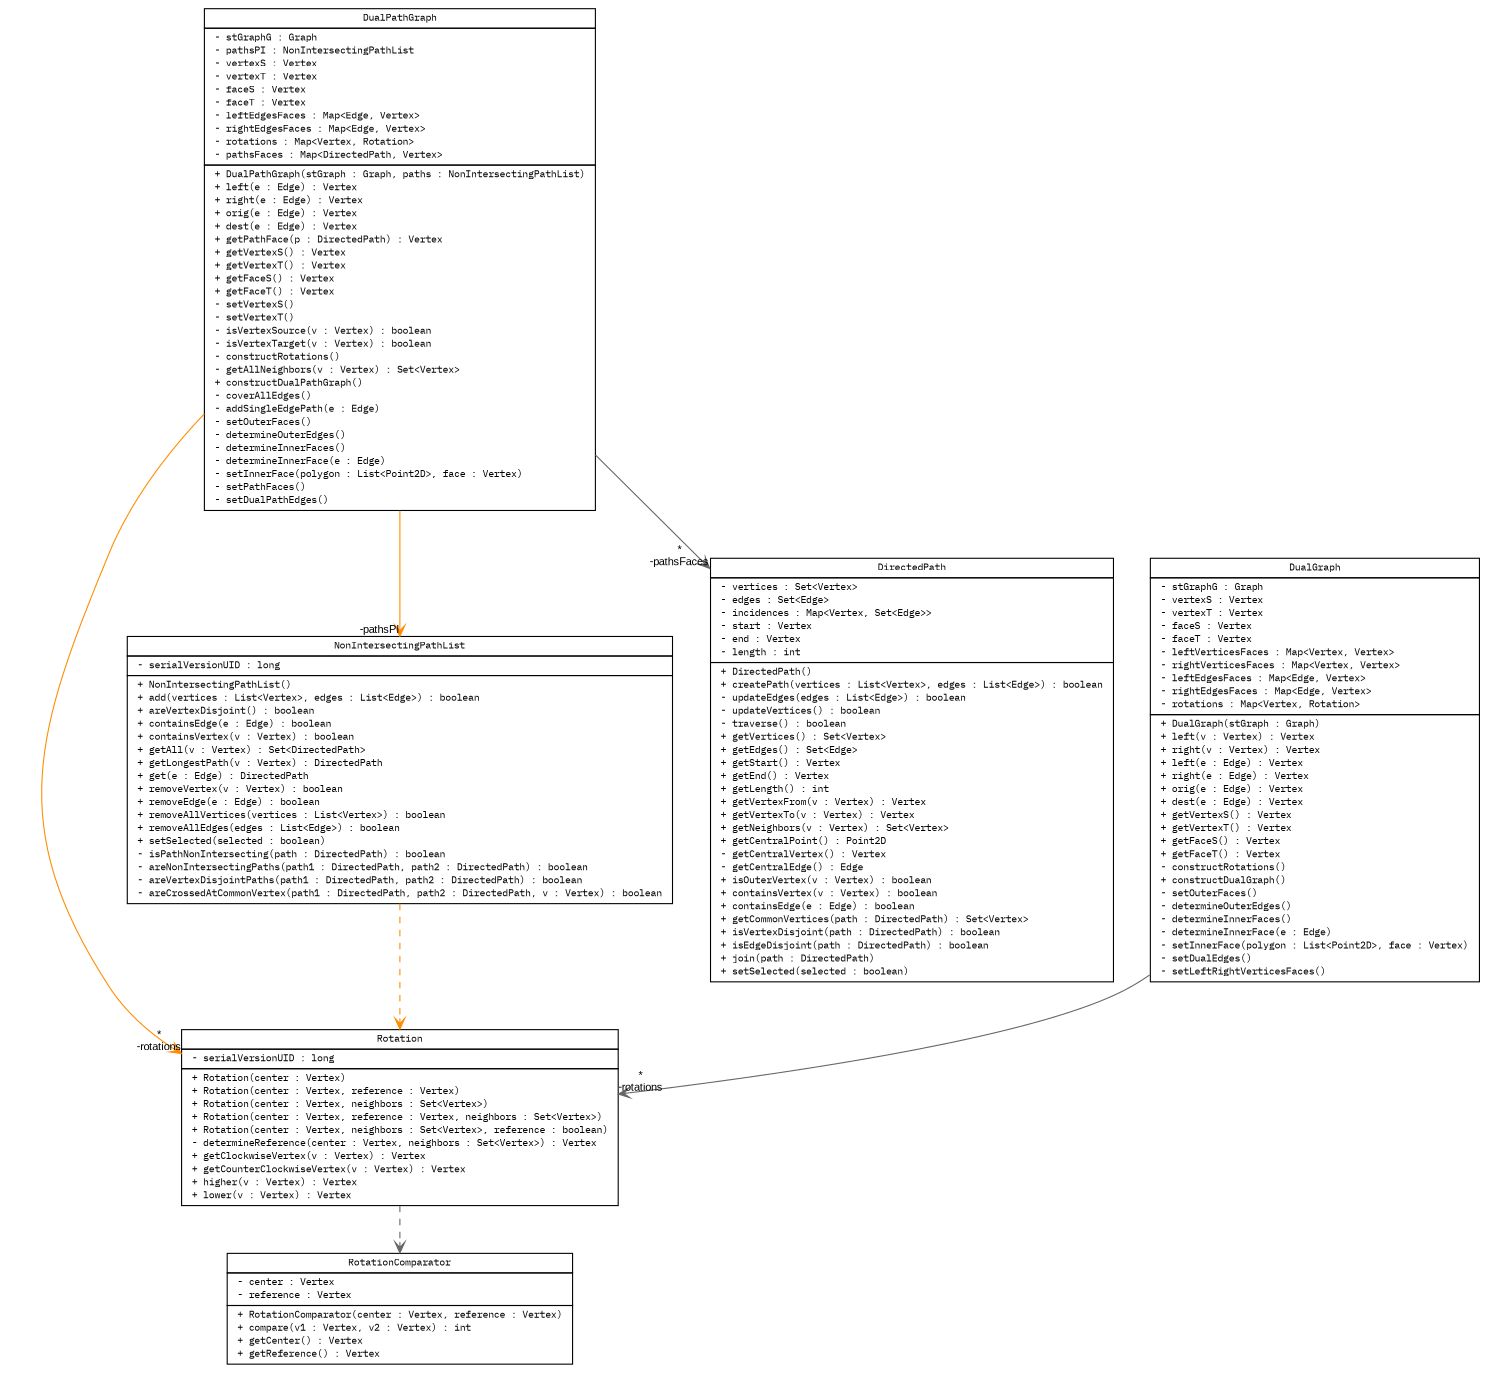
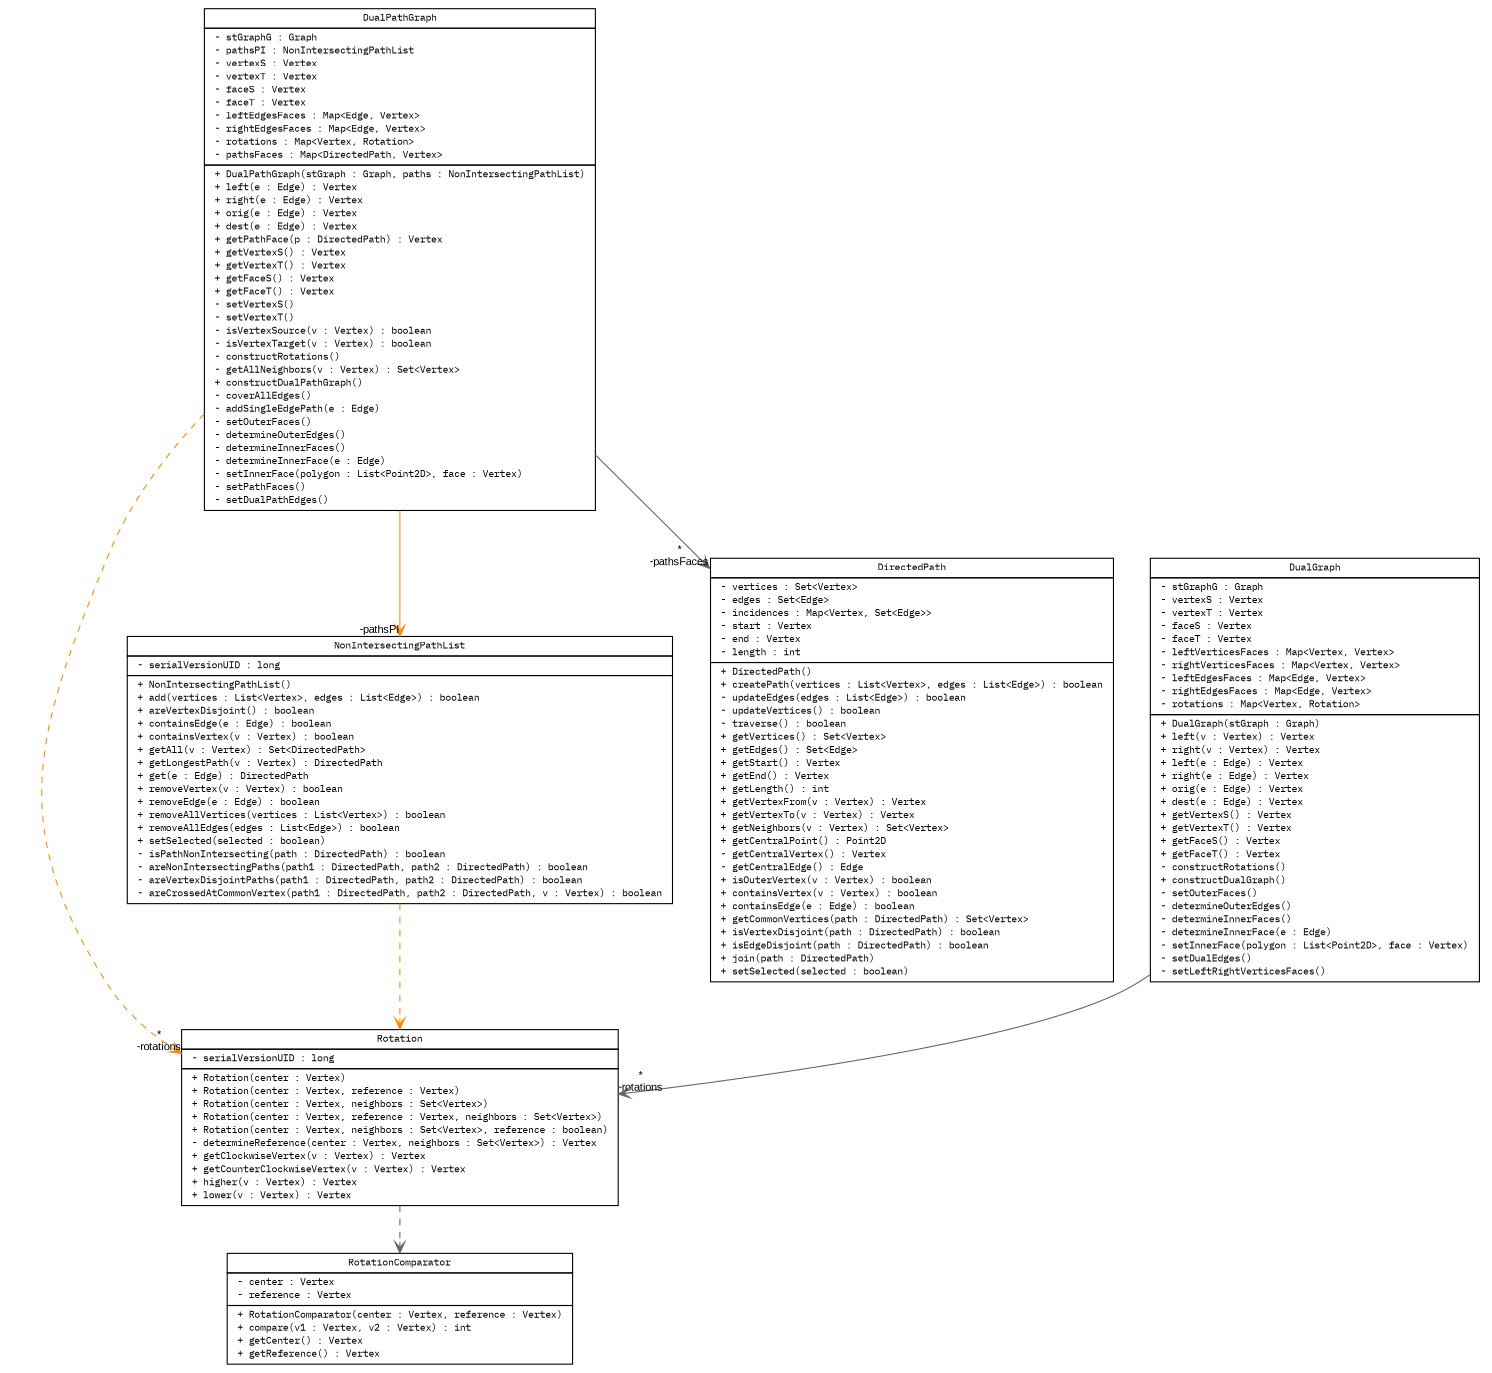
(48, 731) -> (48, 731)
